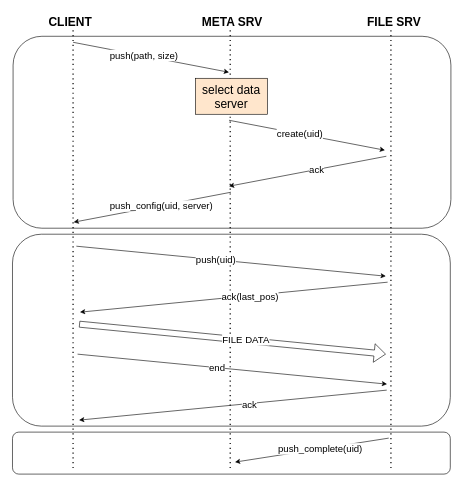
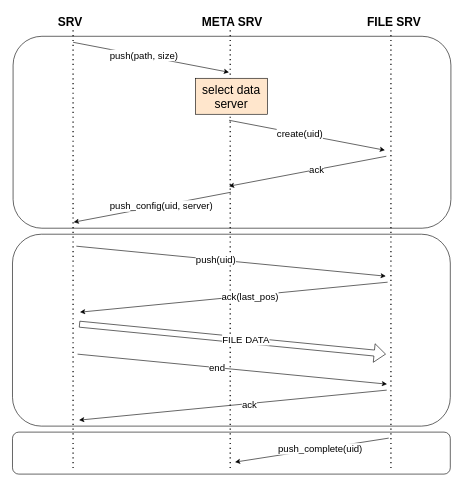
(70, 21) -> (70, 21)
